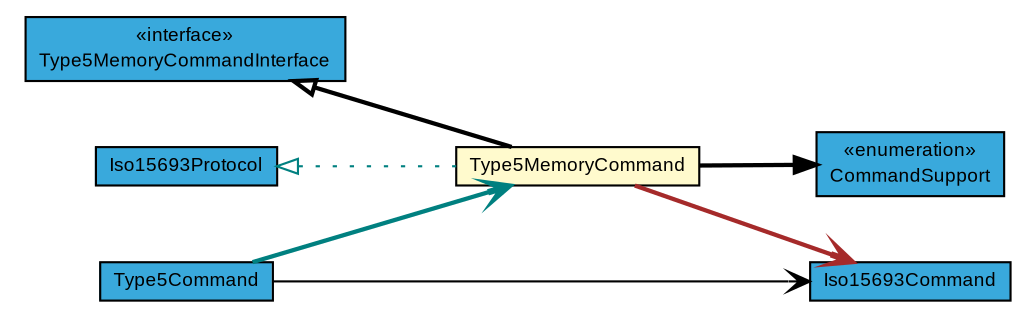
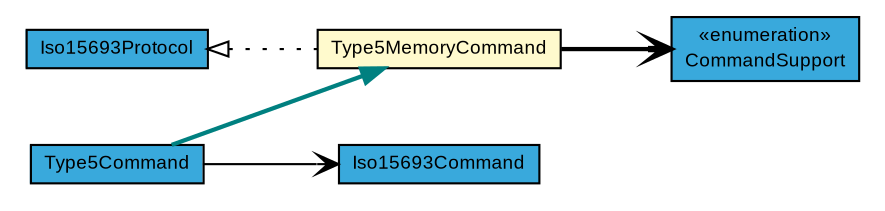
(185, 49) -> none
(747, 165) -> (606, 49)
(377, 166) -> (273, 49)
(734, 220) -> none
(371, 227) -> (267, 110)
